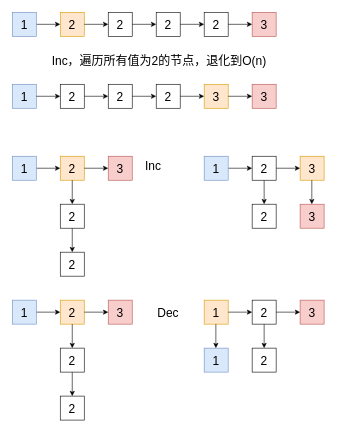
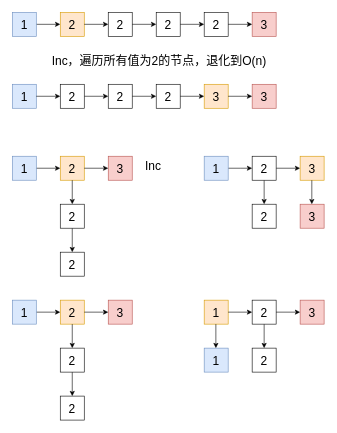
(168, 312) -> none
